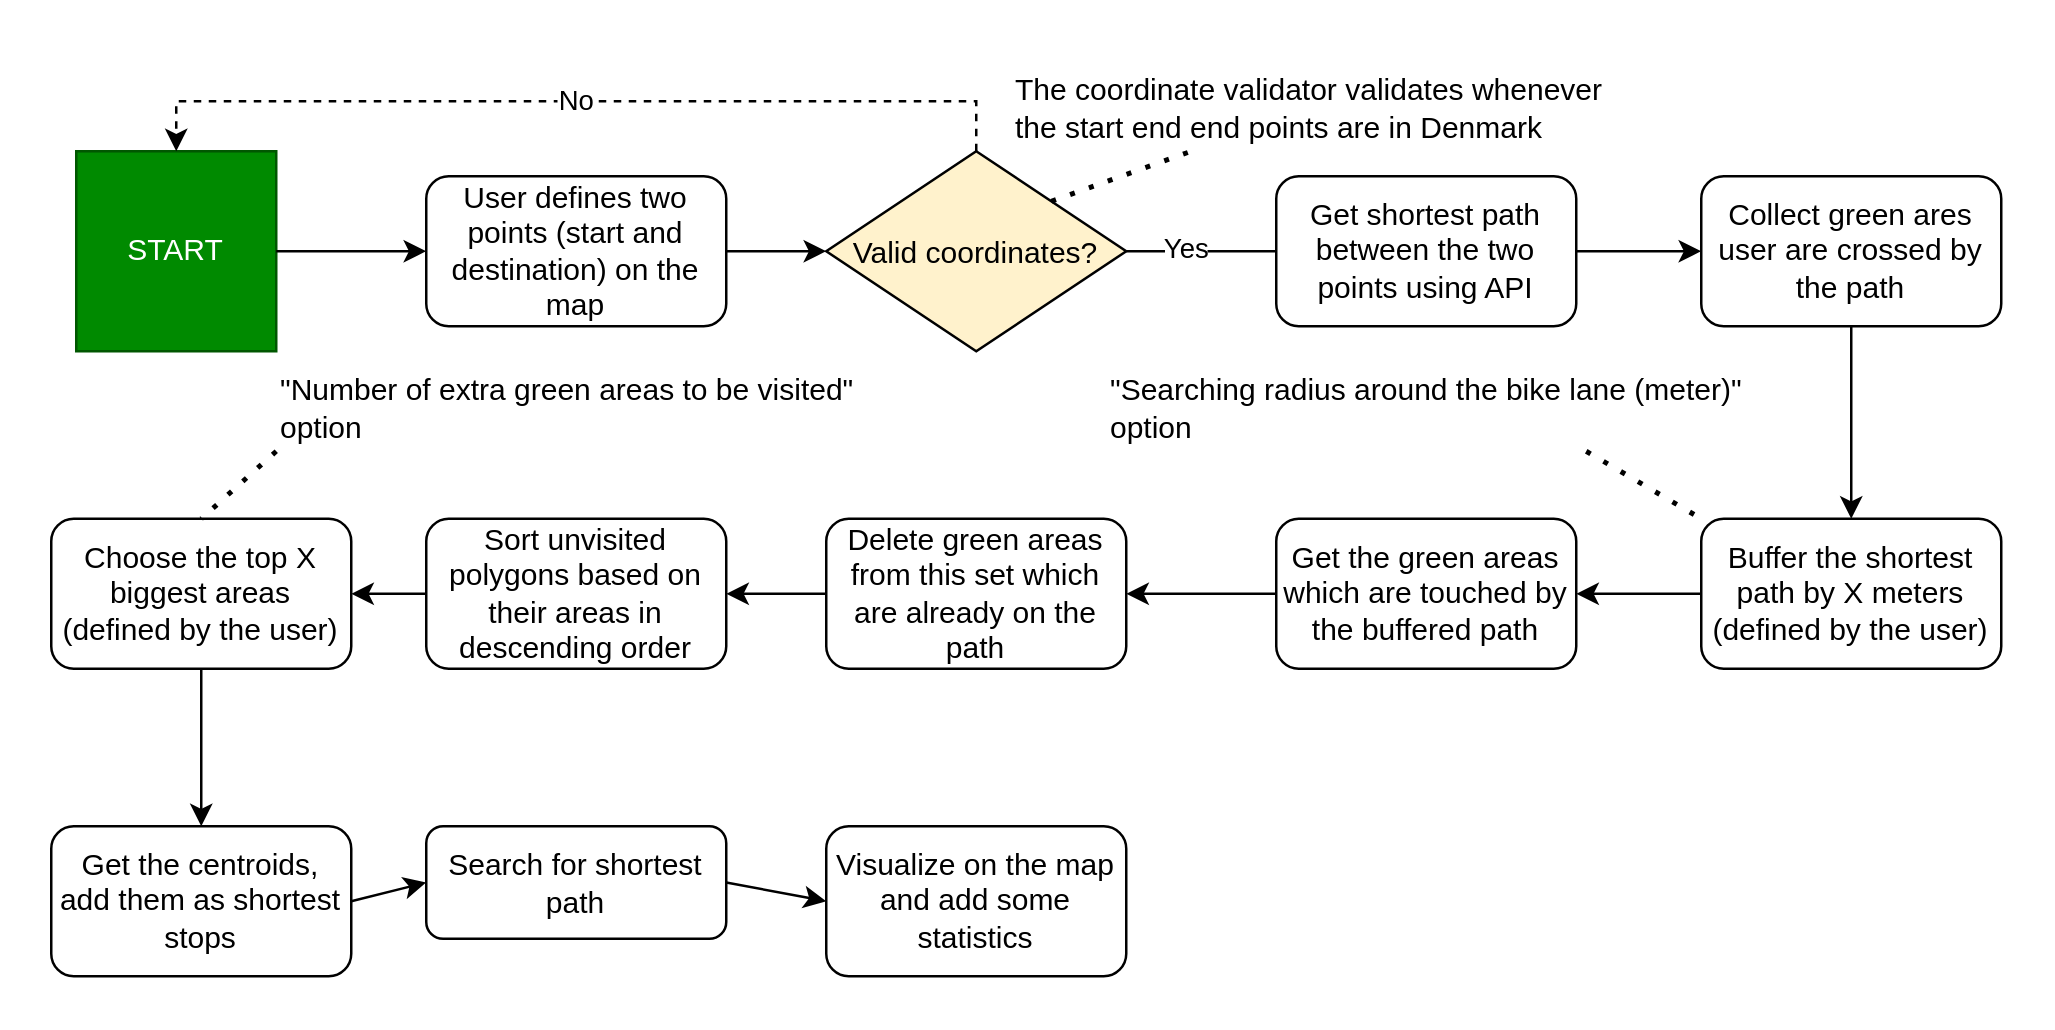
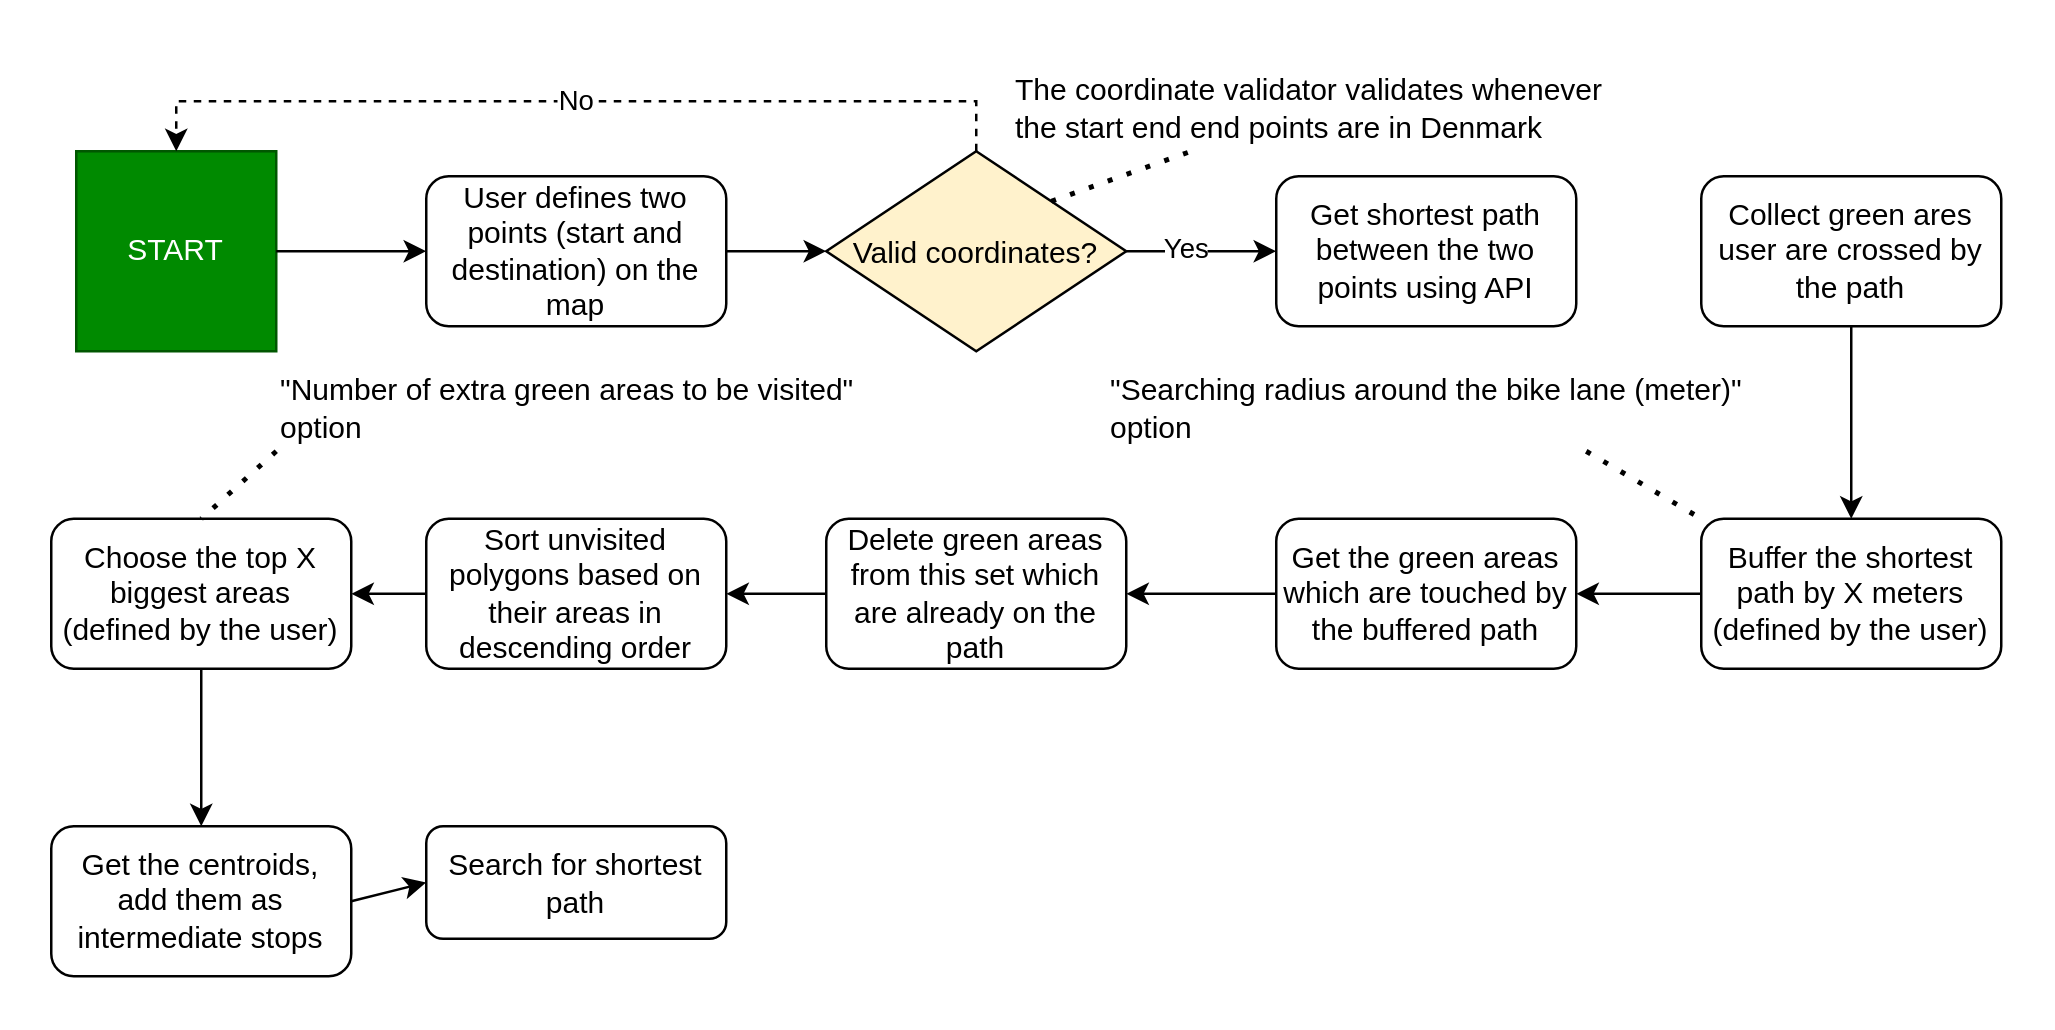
(1265, 251) -> (1258, 251)
(1630, 251) -> none
(768, 890) -> none
(201, 901) -> (201, 901)
(976, 901) -> none
